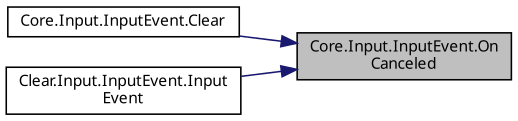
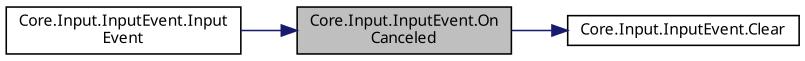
(260, 39) -> (532, 30)
(124, 91) -> (124, 30)
